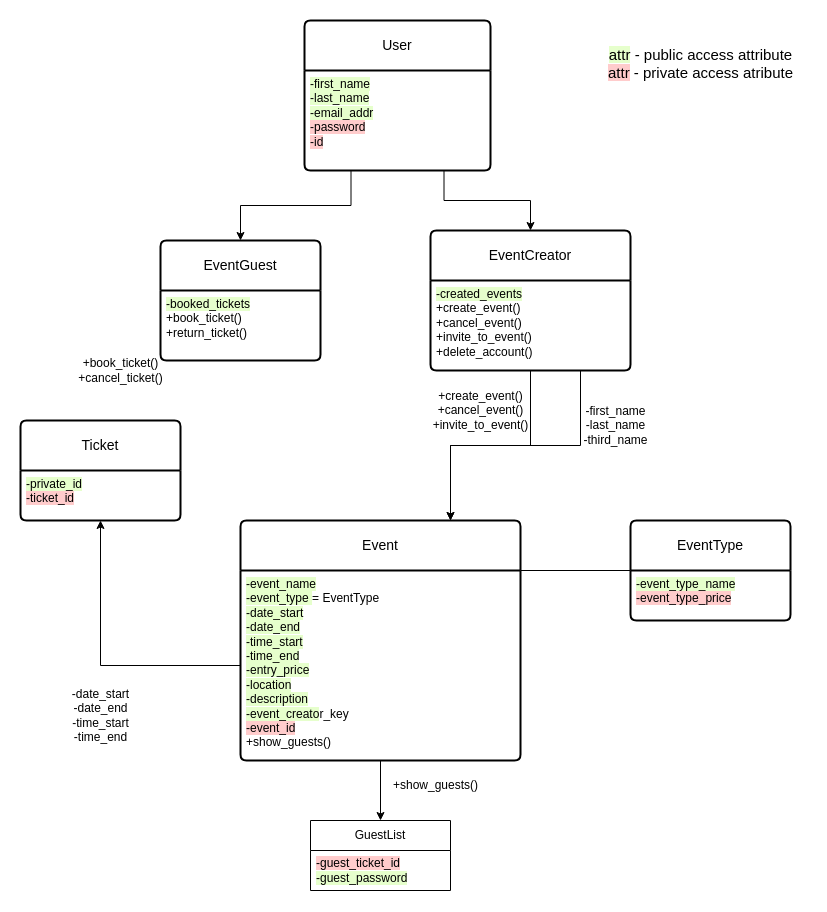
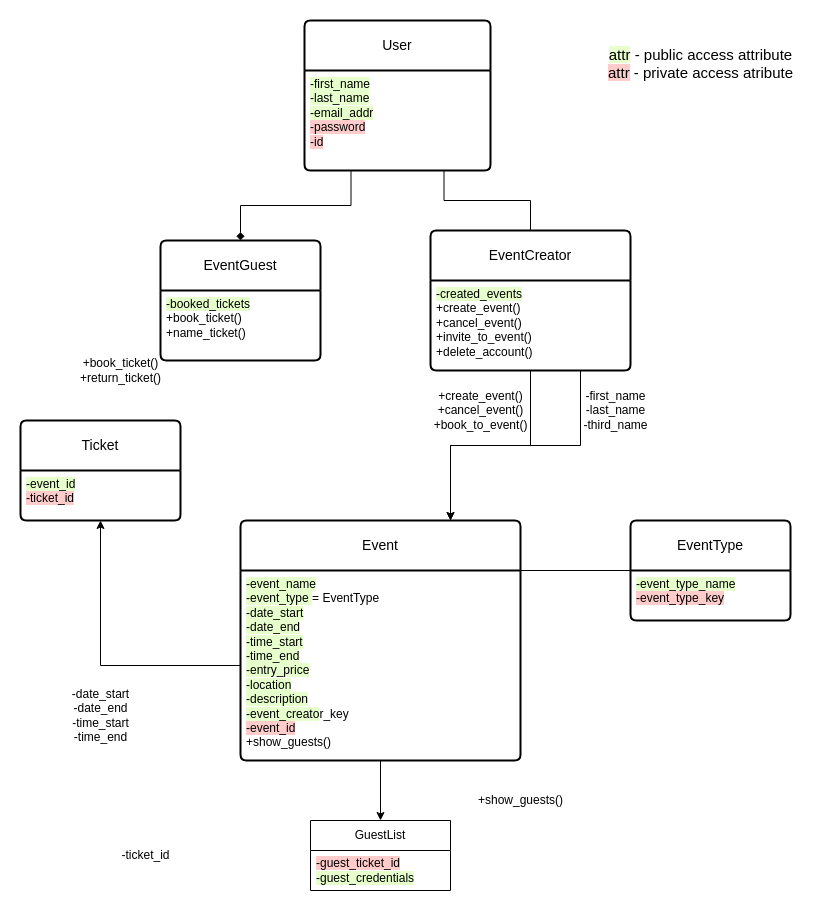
(531, 222) -> (531, 225)
(241, 232) -> (241, 232)
(219, 319) -> (215, 319)
(121, 371) -> (121, 371)
(481, 411) -> (481, 411)
(616, 426) -> (616, 411)
(60, 492) -> (57, 492)
(692, 592) -> (690, 592)
(436, 786) -> (521, 801)
none -> (146, 856)
(367, 871) -> (374, 871)
